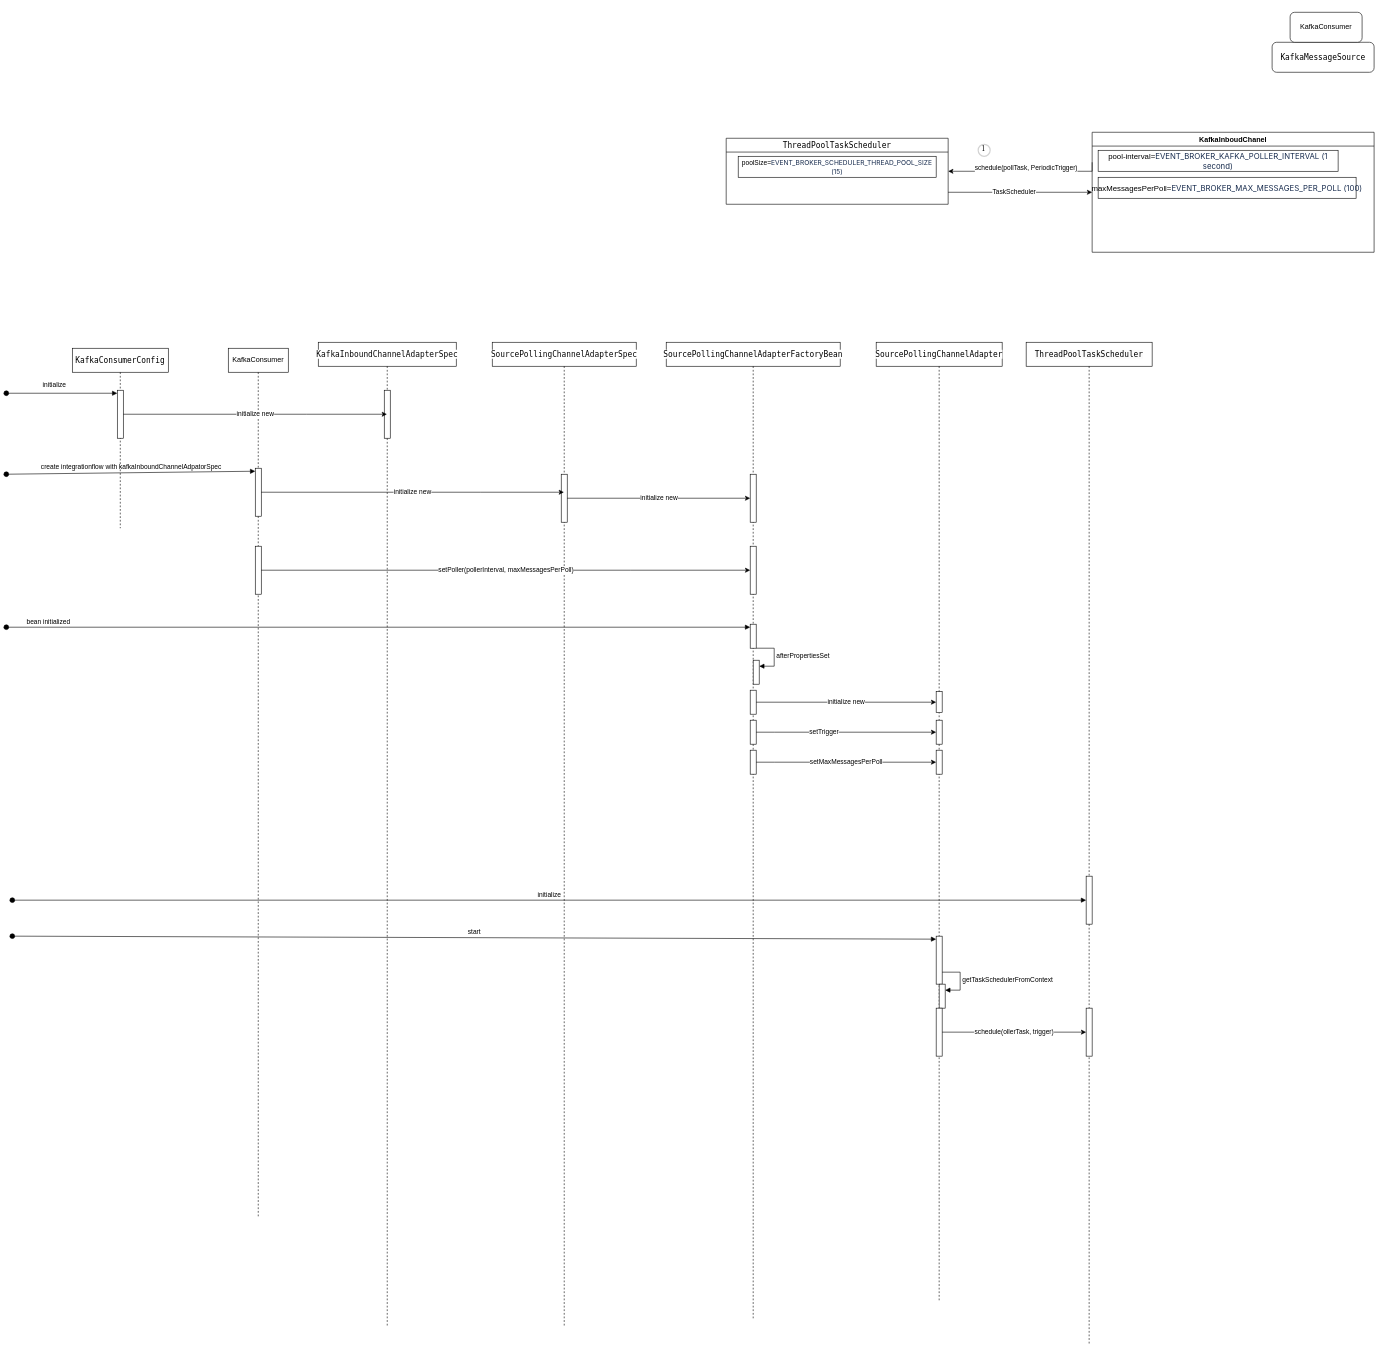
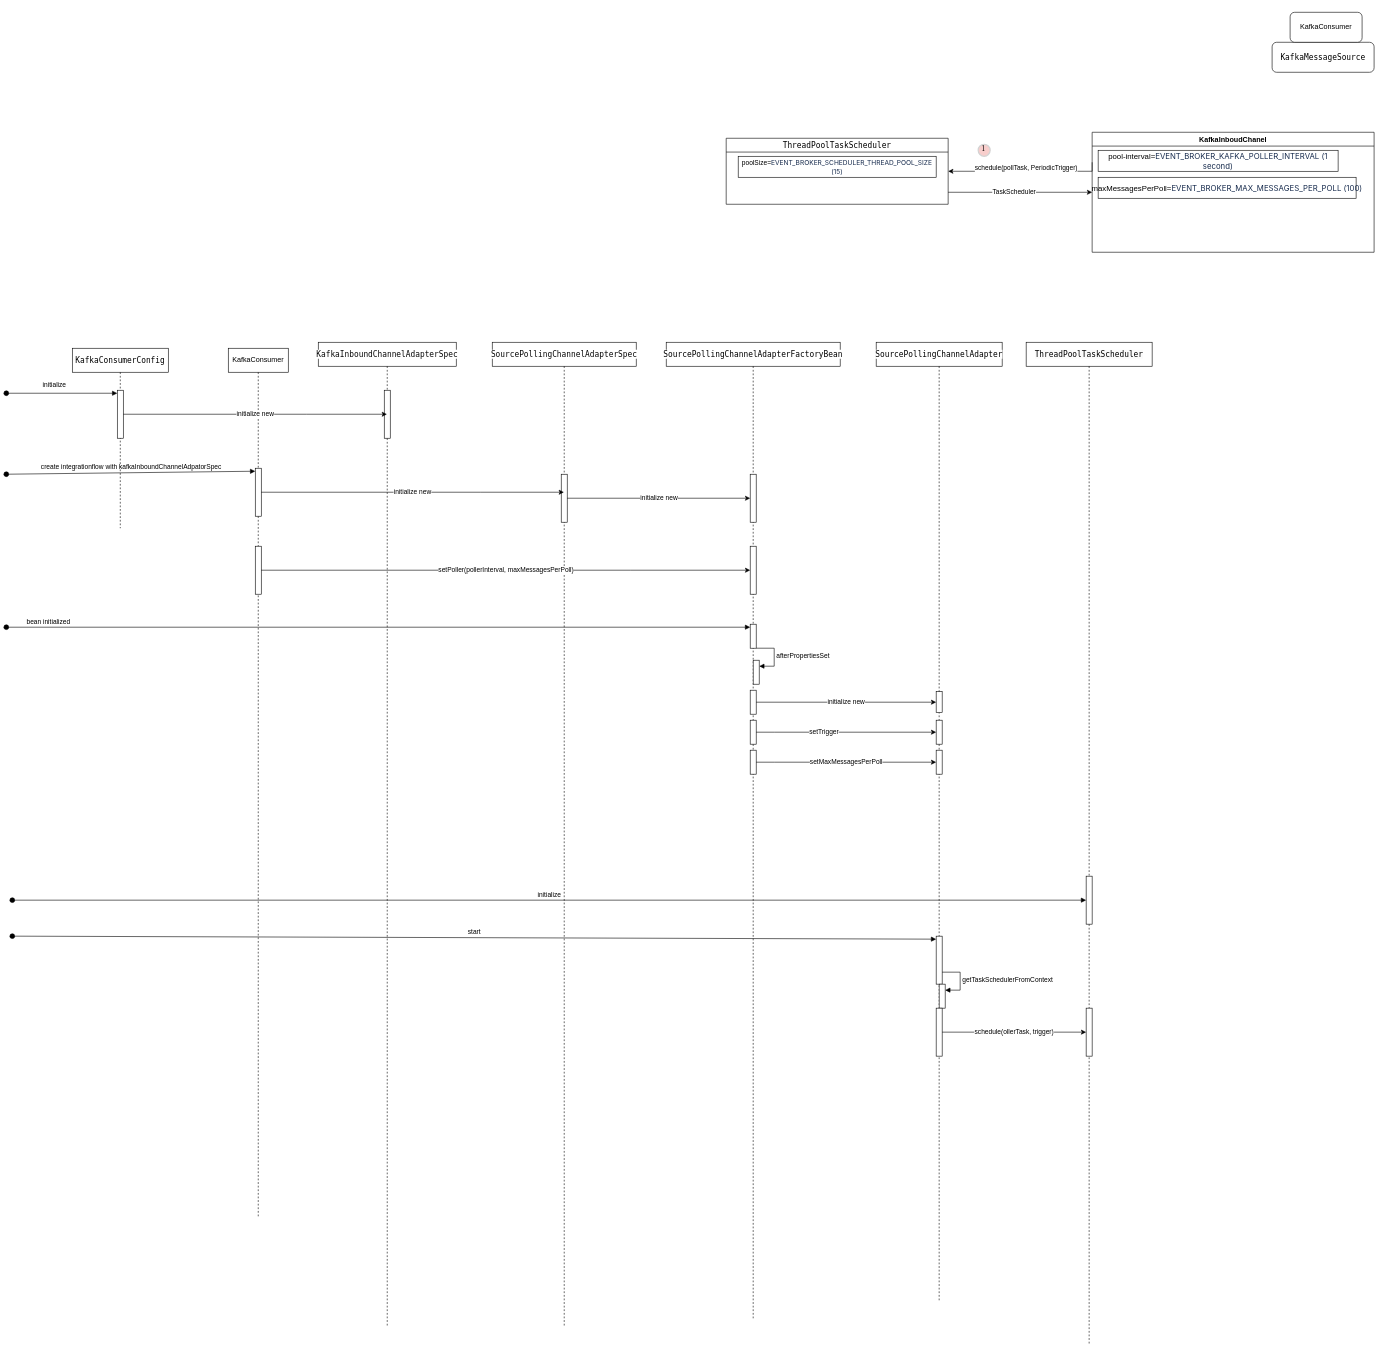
(984, 150) -> (984, 150)
